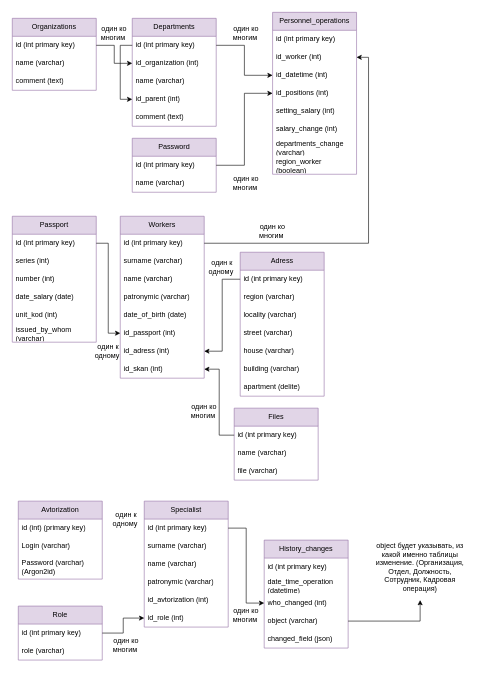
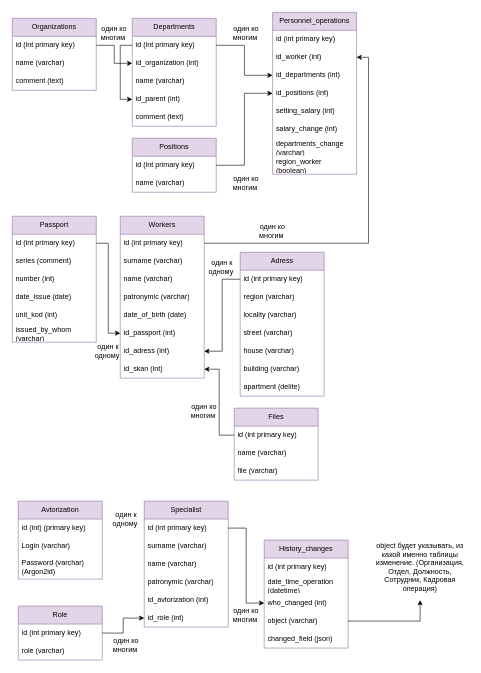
(307, 75) -> (314, 75)
(174, 147) -> (174, 147)
(37, 261) -> (46, 261)
(50, 297) -> (48, 297)
